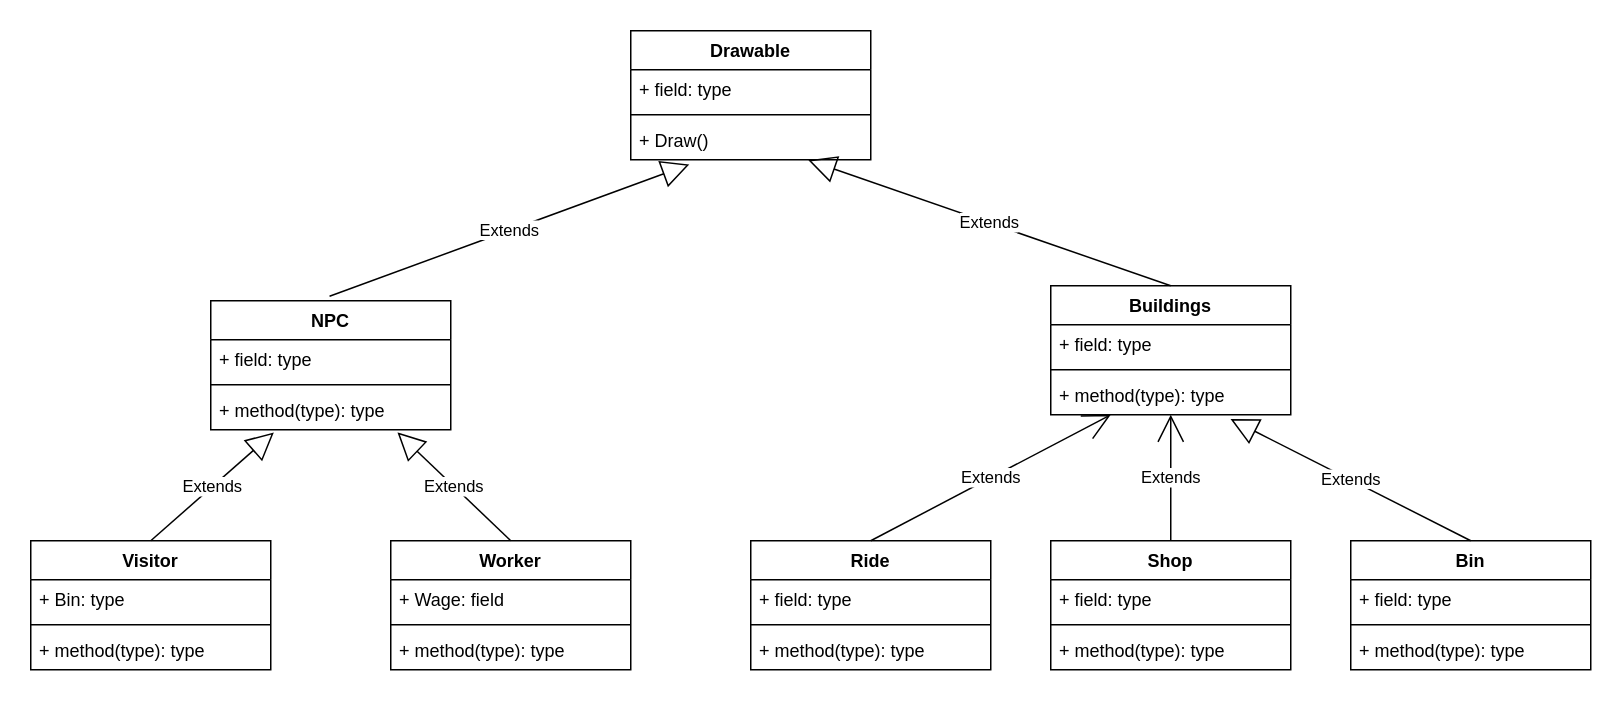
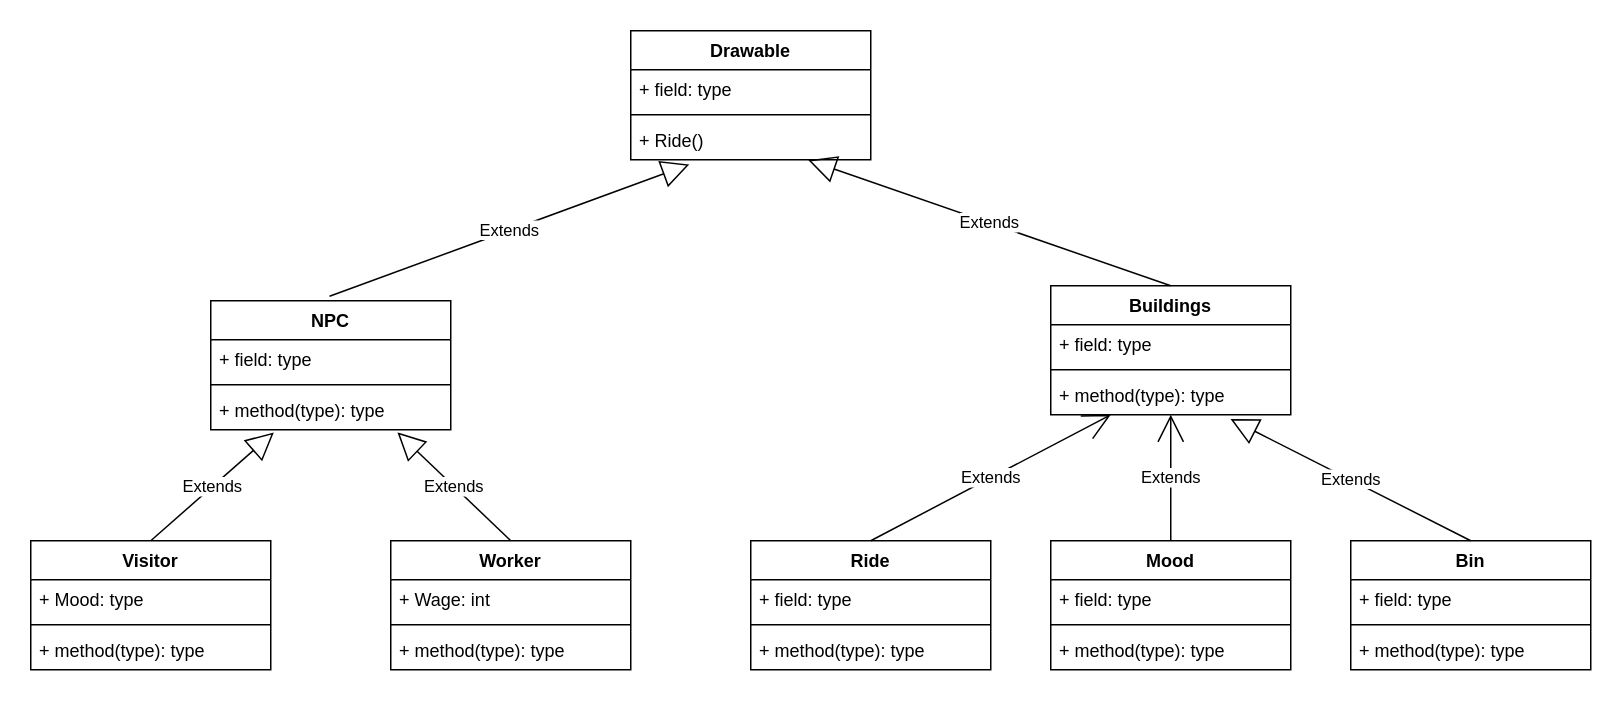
(677, 141) -> (675, 141)
(1170, 561) -> (1170, 561)
(85, 600) -> (92, 600)
(453, 600) -> (445, 600)
